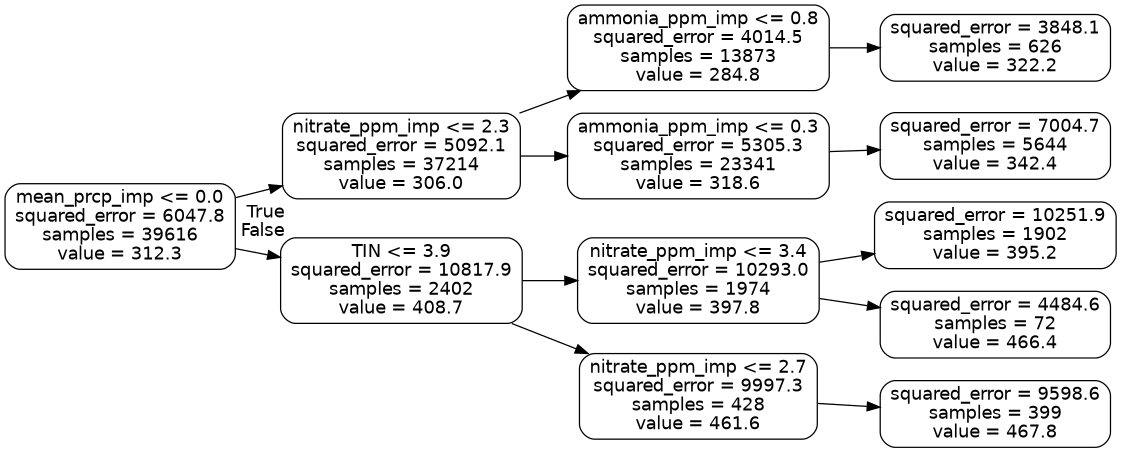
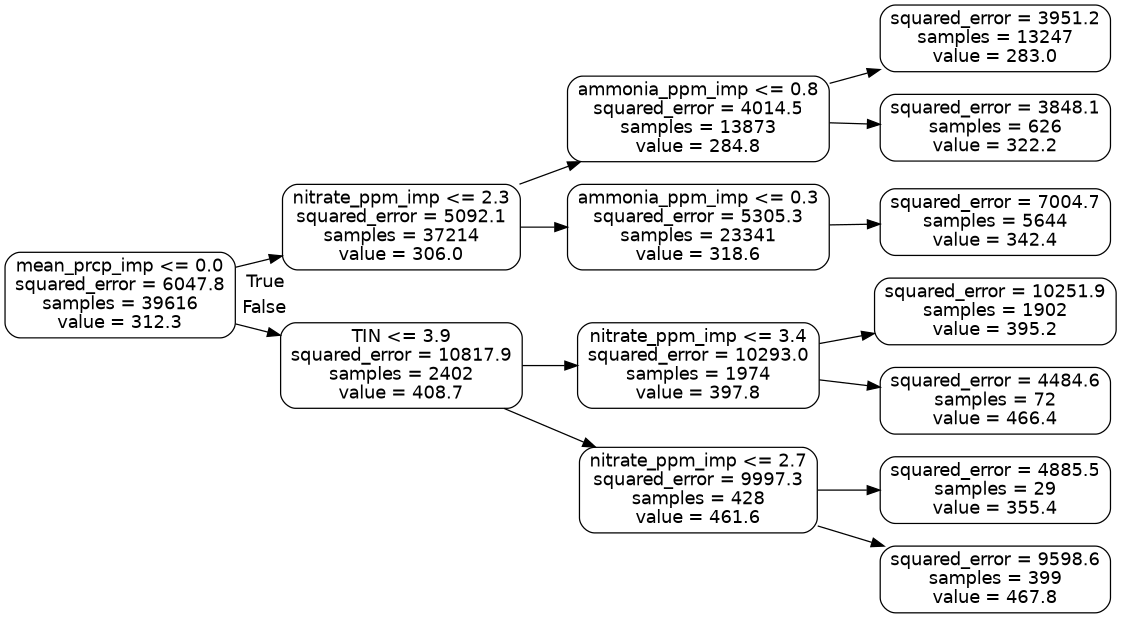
none -> (995, 38)
none -> (995, 490)
